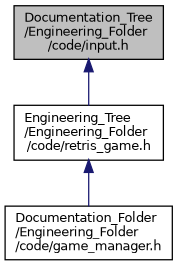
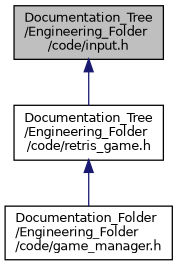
(89, 133) -> (89, 133)
